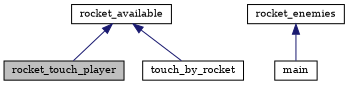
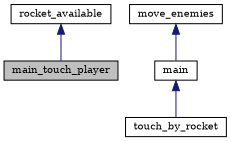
(296, 14) -> (176, 14)
(161, 45) -> (176, 104)
(64, 71) -> (61, 71)
